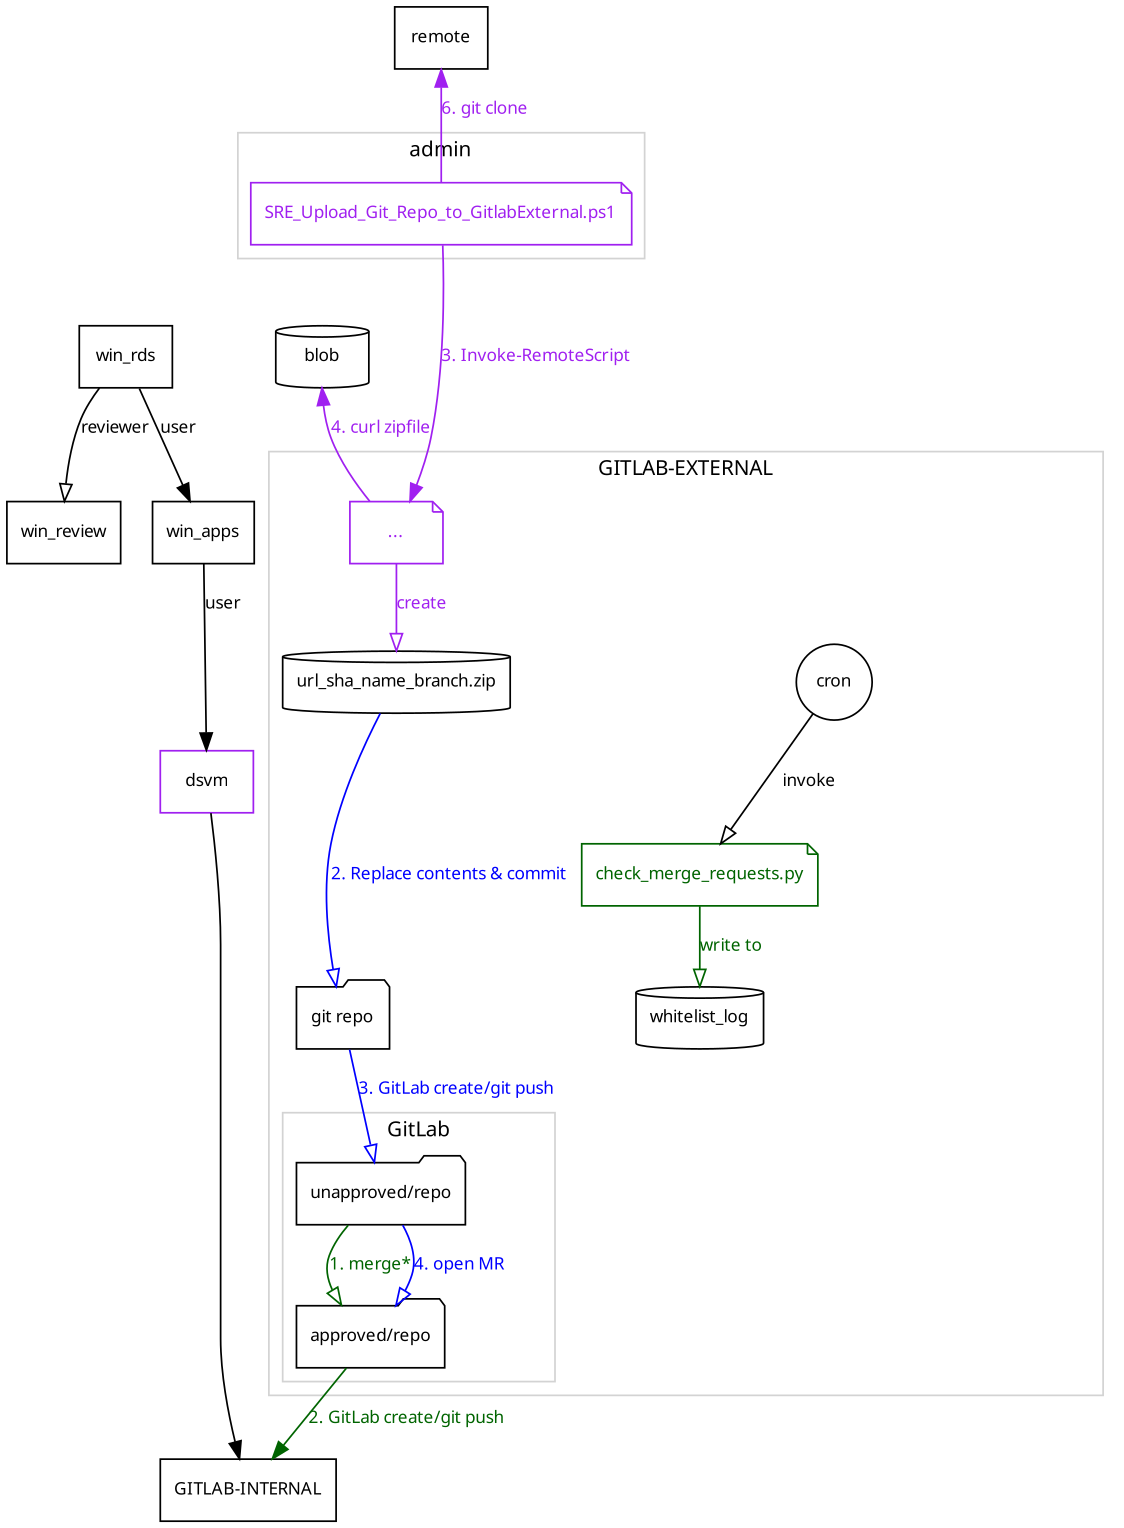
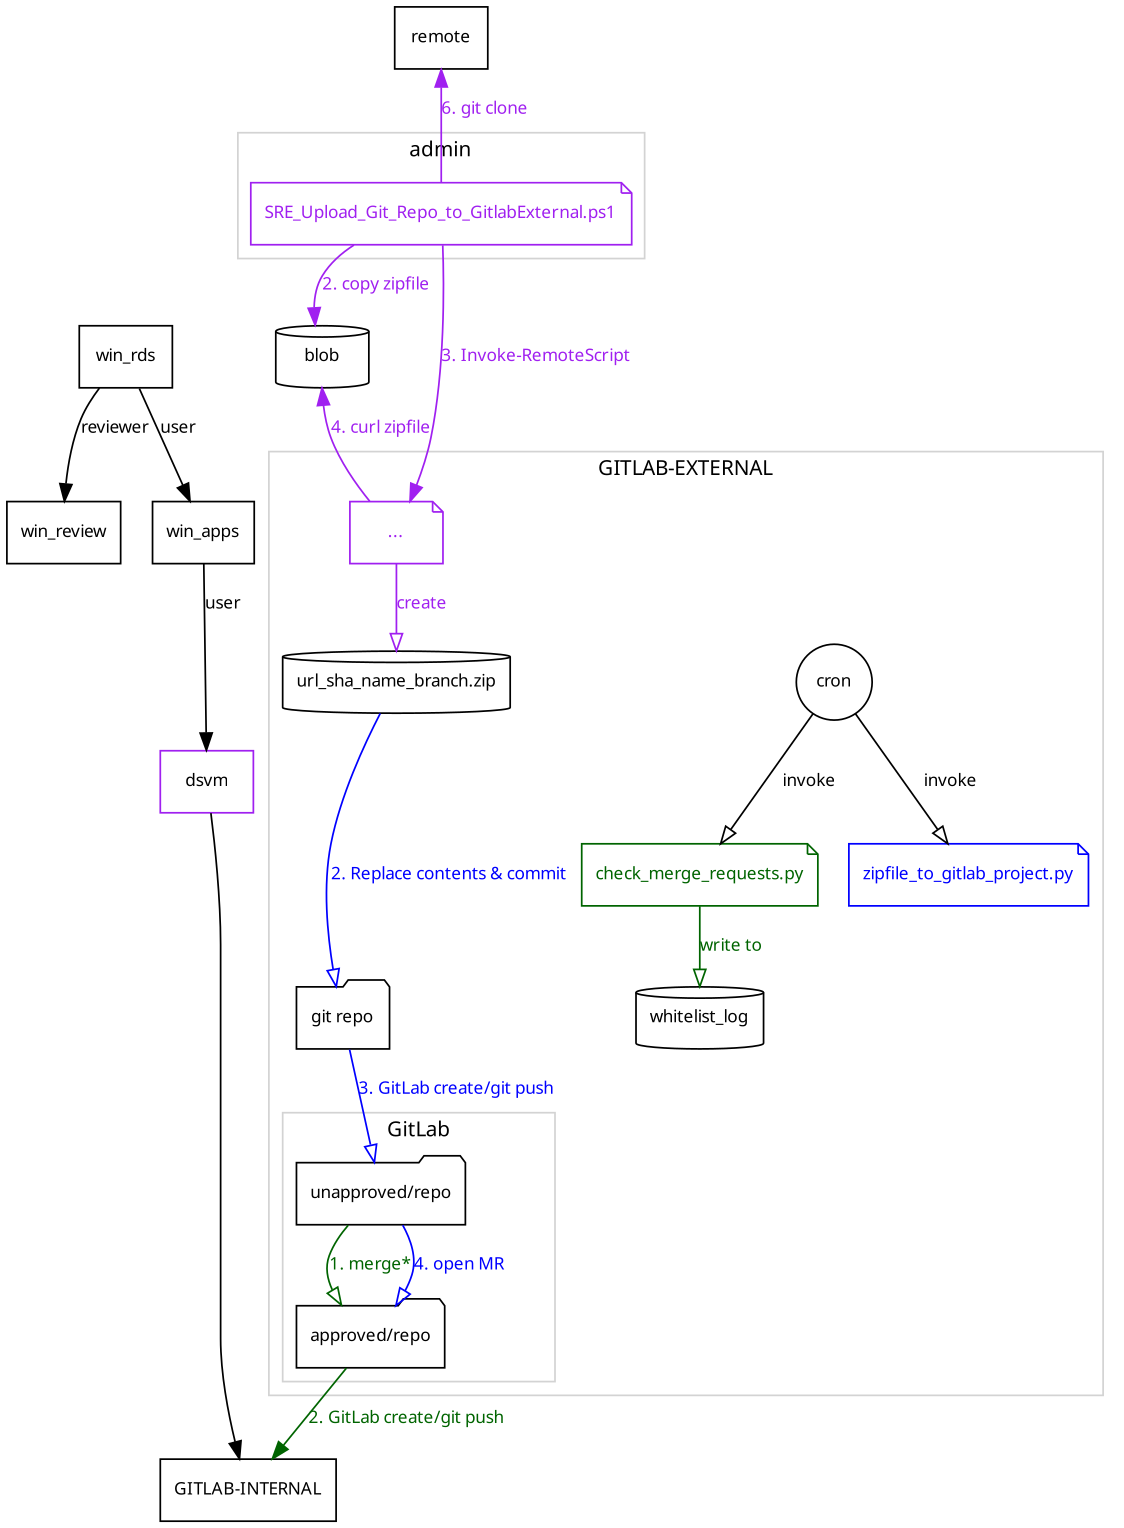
none -> (326, 271)
(76, 433) -> (76, 433)
none -> (969, 875)
